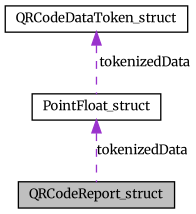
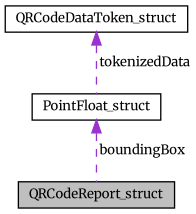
(141, 151) -> (141, 151)
